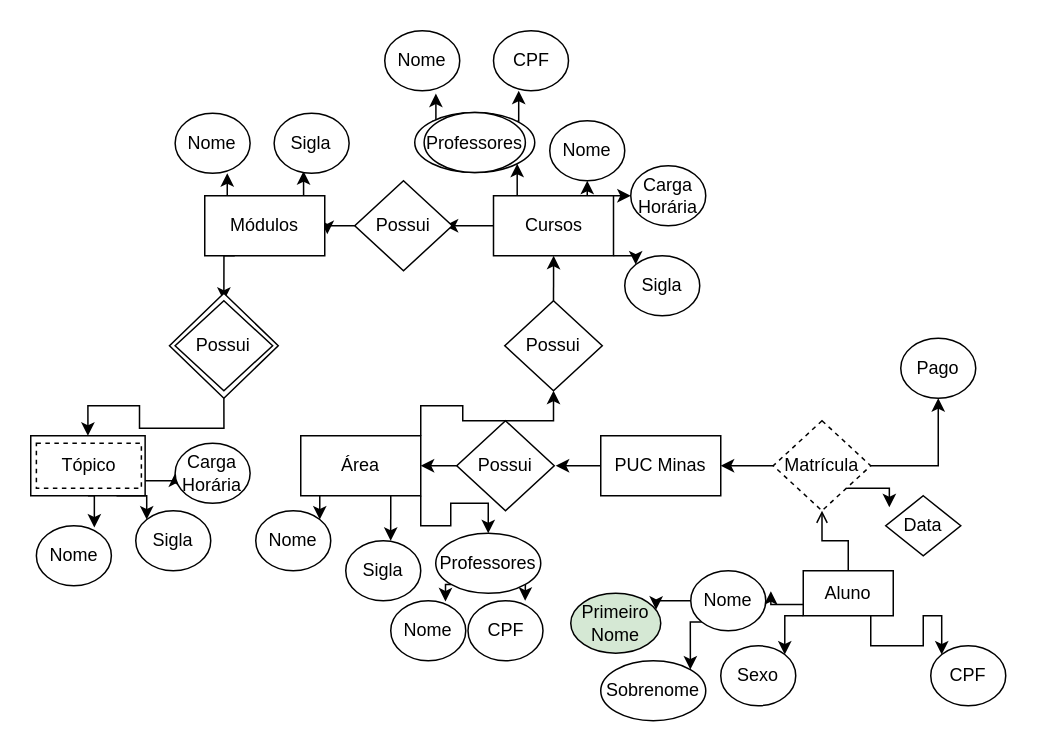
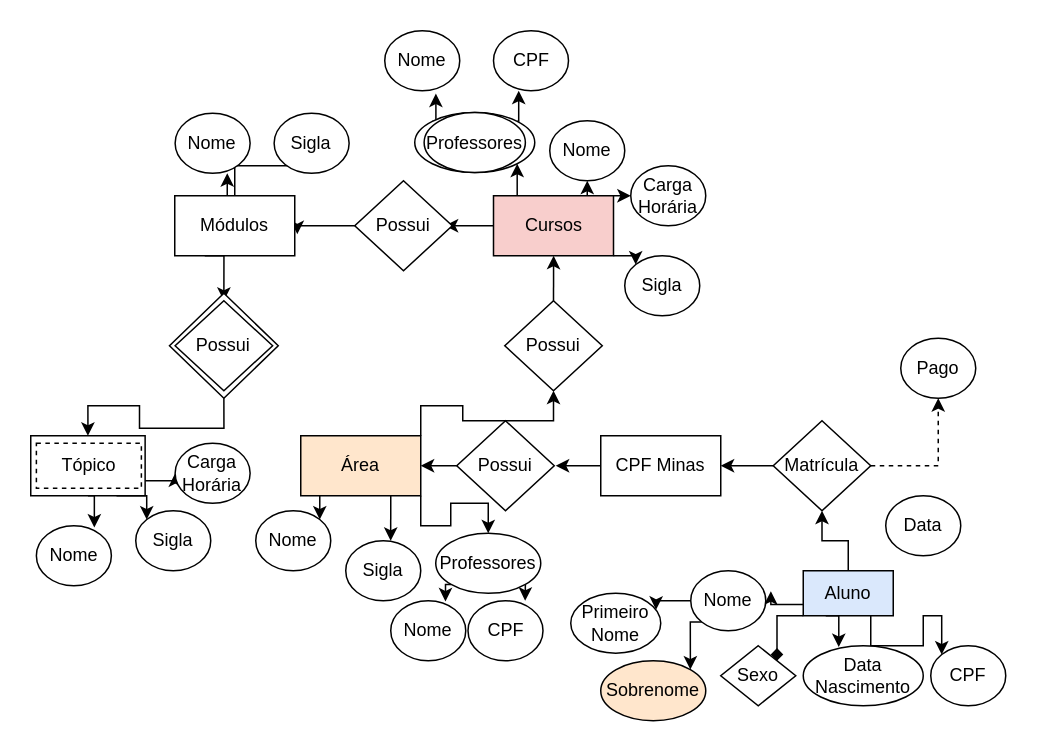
(265, 226) -> (235, 226)
(554, 226) -> (554, 226)
(361, 466) -> (361, 466)
(661, 466) -> (661, 466)
(822, 466) -> (822, 466)
(933, 466) -> (933, 466)
(872, 488) -> none
(822, 519) -> (822, 522)
(923, 526) -> (923, 526)
(848, 593) -> (848, 593)
(616, 623) -> (616, 623)
none -> (839, 625)
(785, 629) -> (777, 627)
(758, 676) -> (758, 676)
none -> (863, 676)
(653, 691) -> (653, 691)
